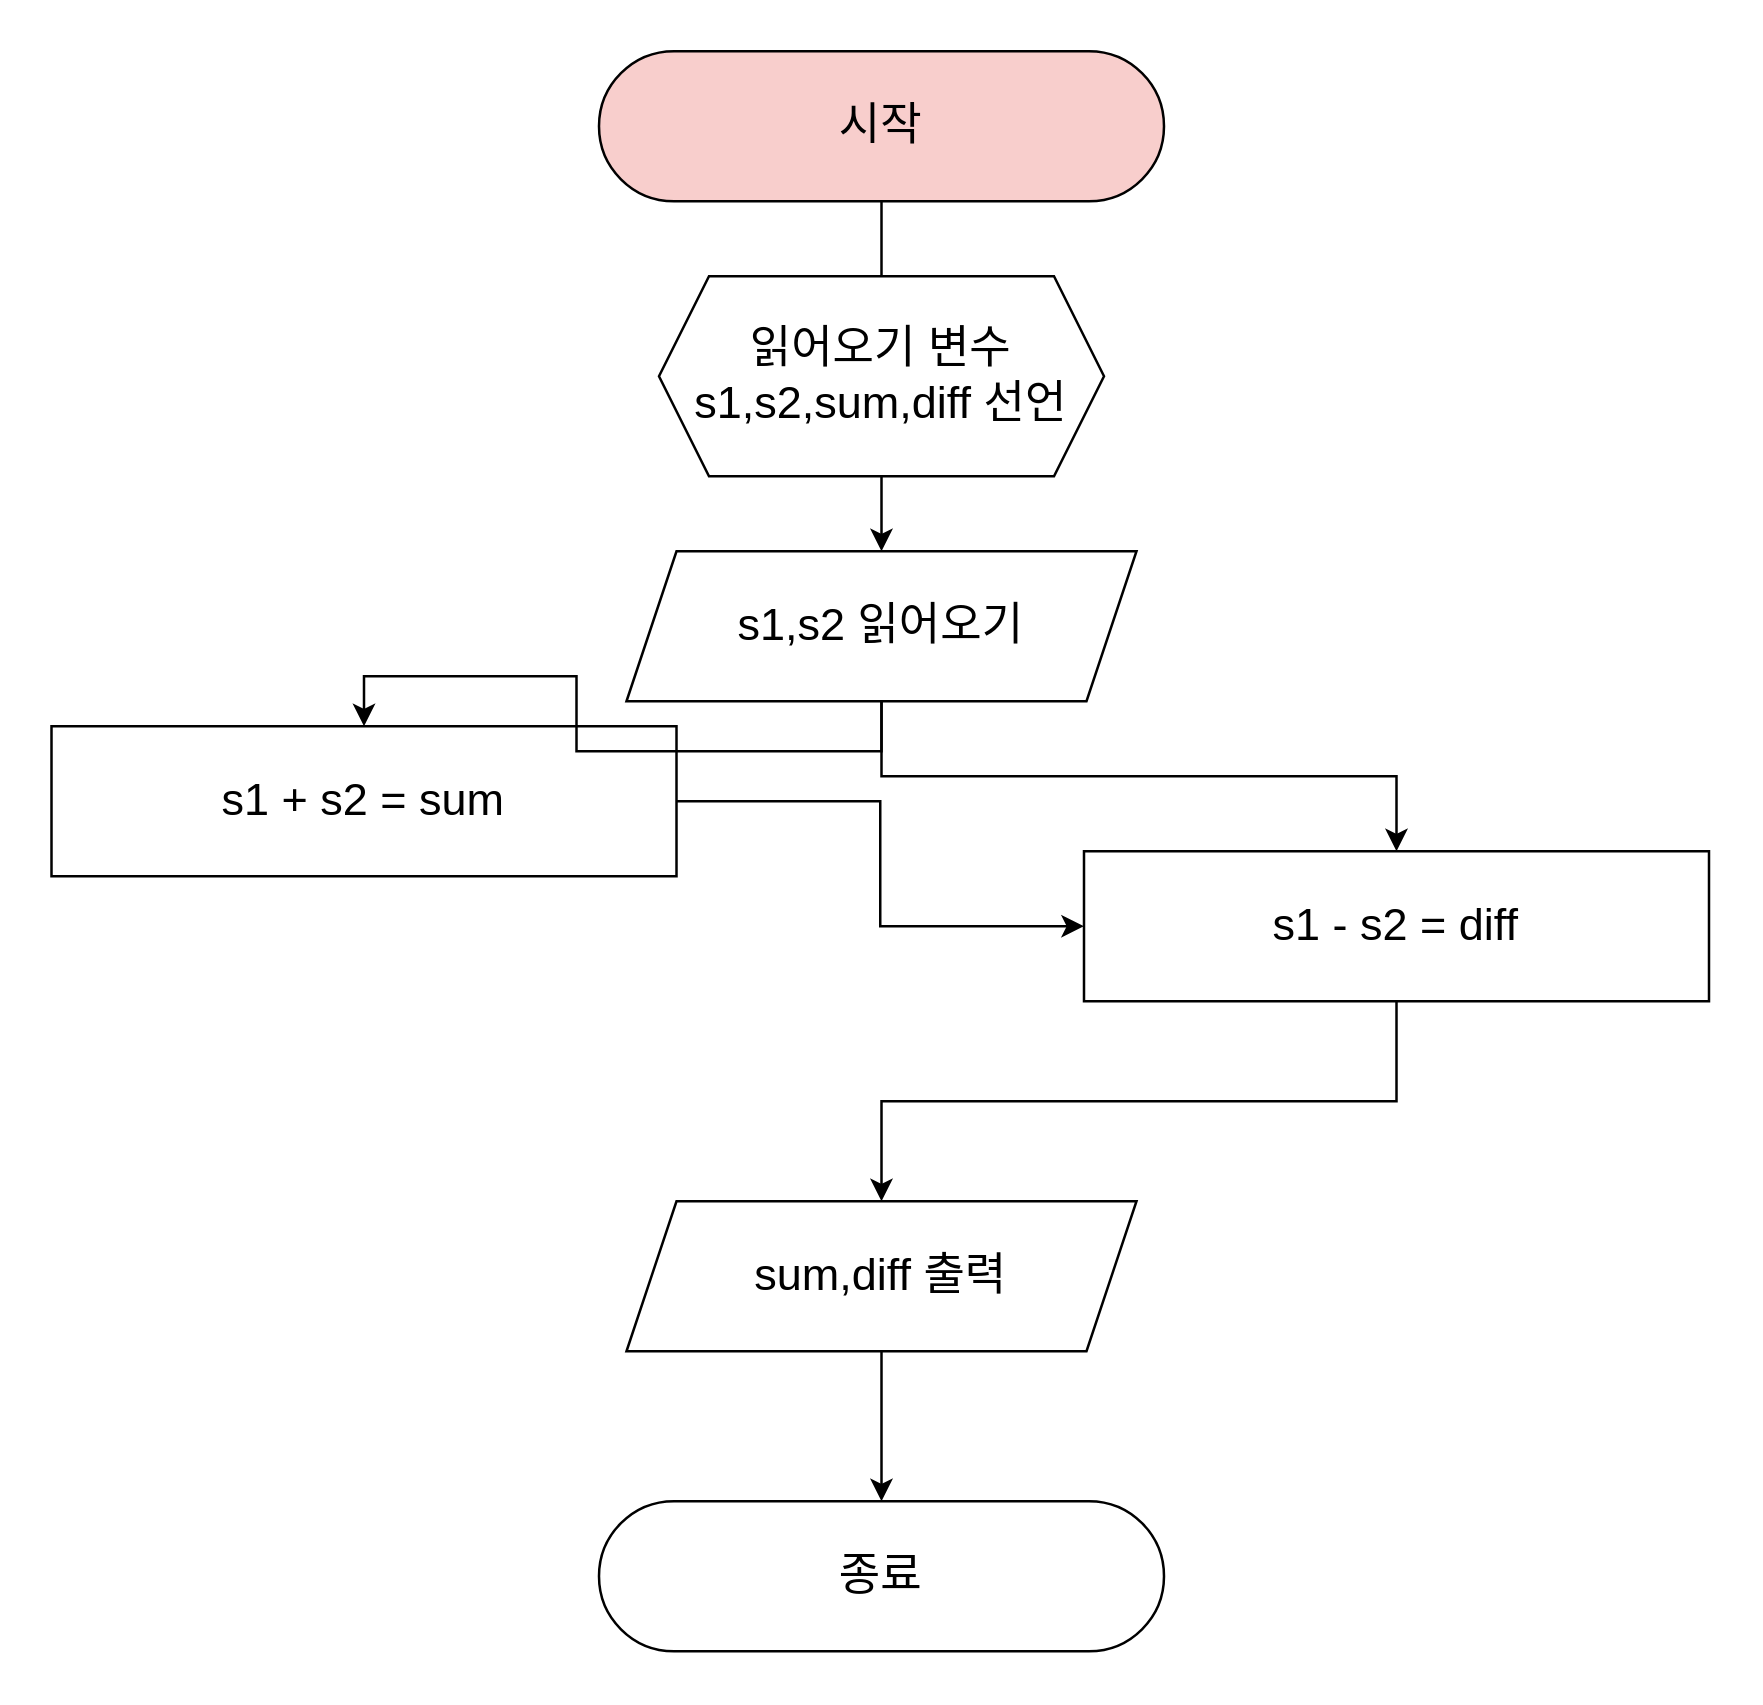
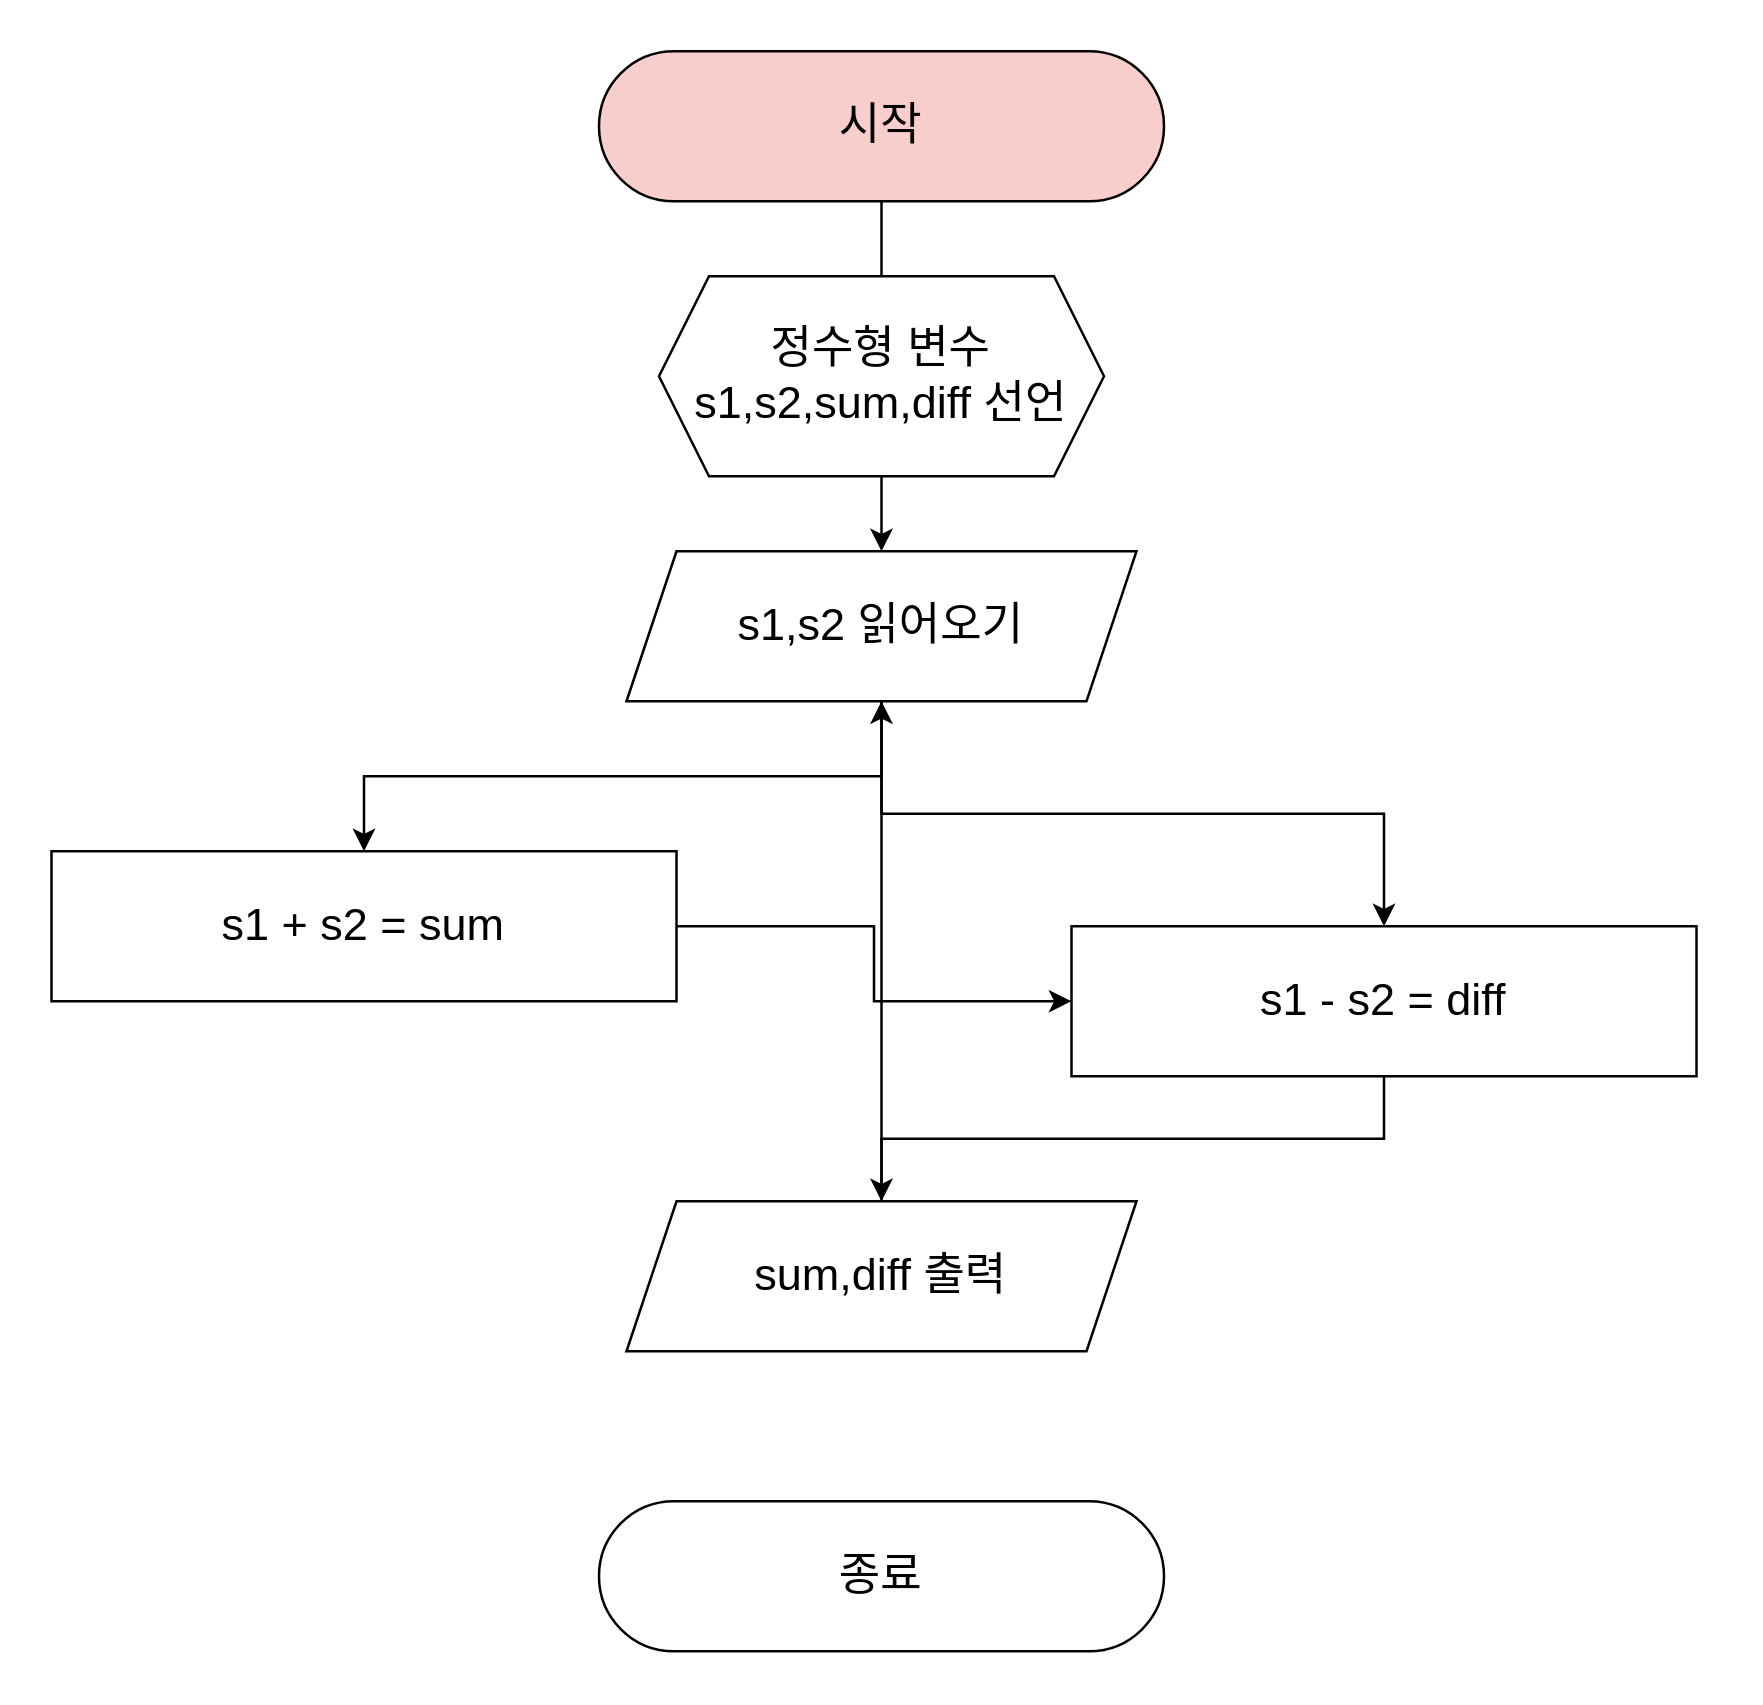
(881, 376) -> (881, 376)
(364, 801) -> (364, 926)
(1396, 926) -> (1384, 1001)
(881, 1418) -> (881, 1051)
